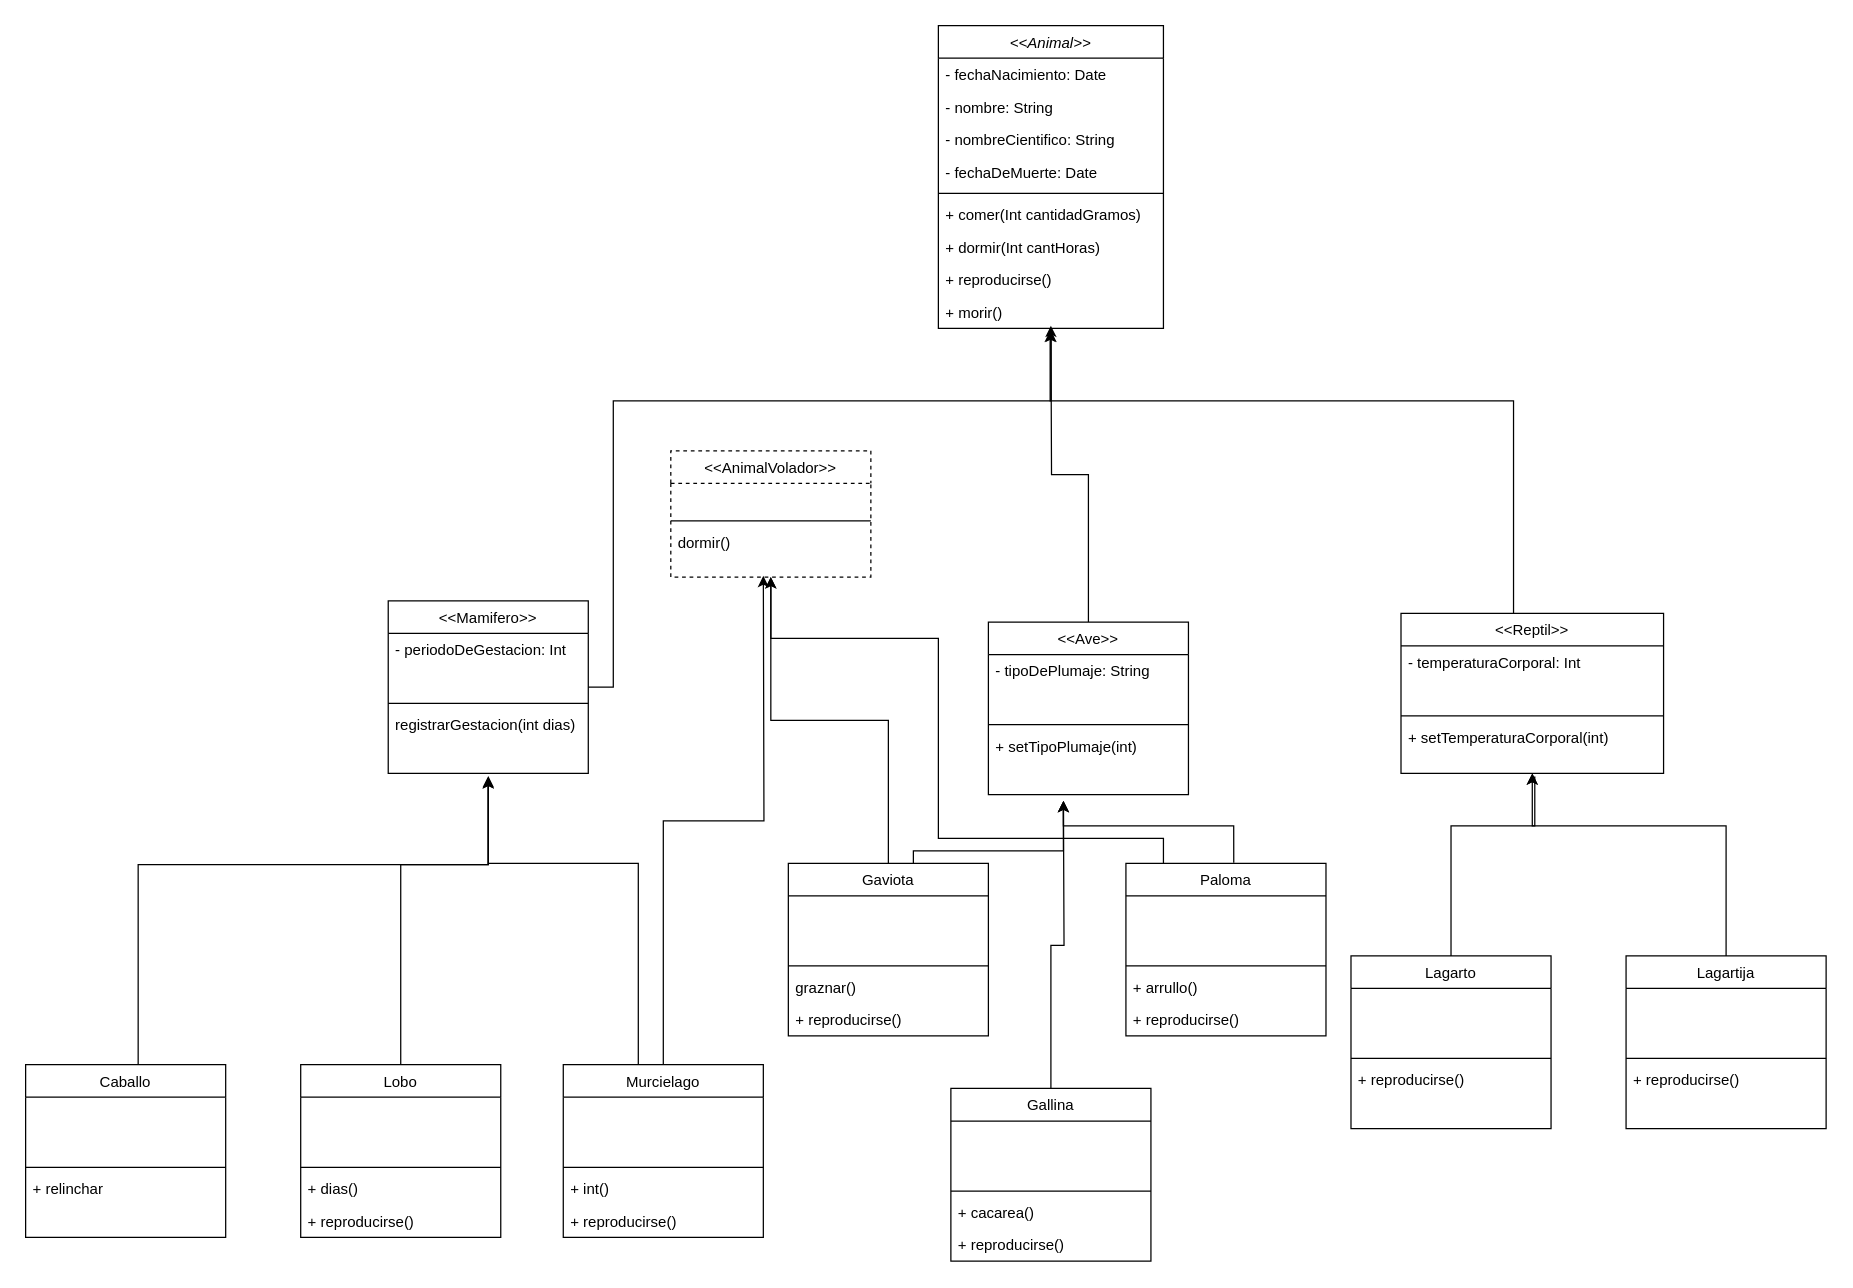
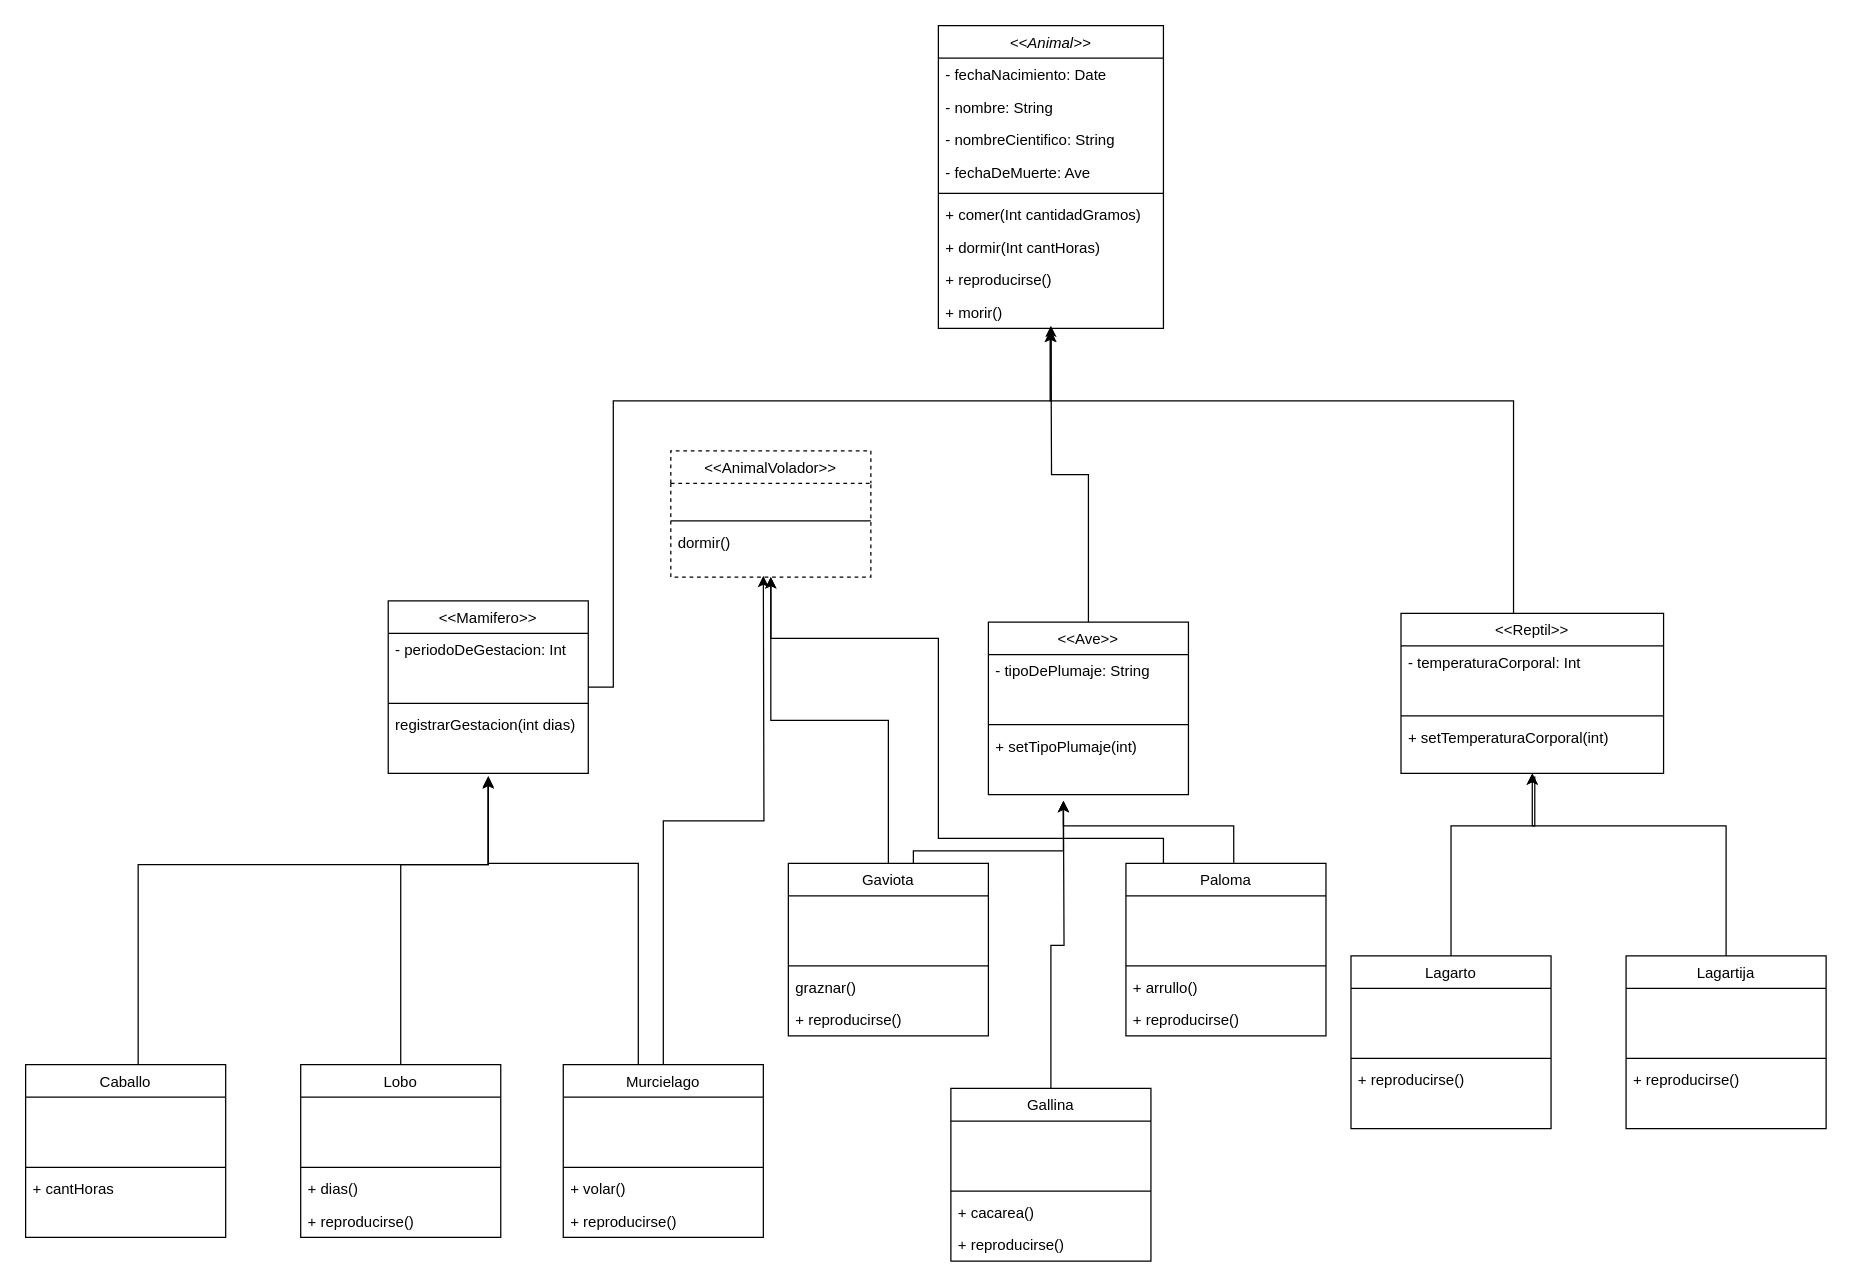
(1027, 173) -> (1023, 173)
(73, 1189) -> (77, 1189)
(596, 1189) -> (604, 1189)
